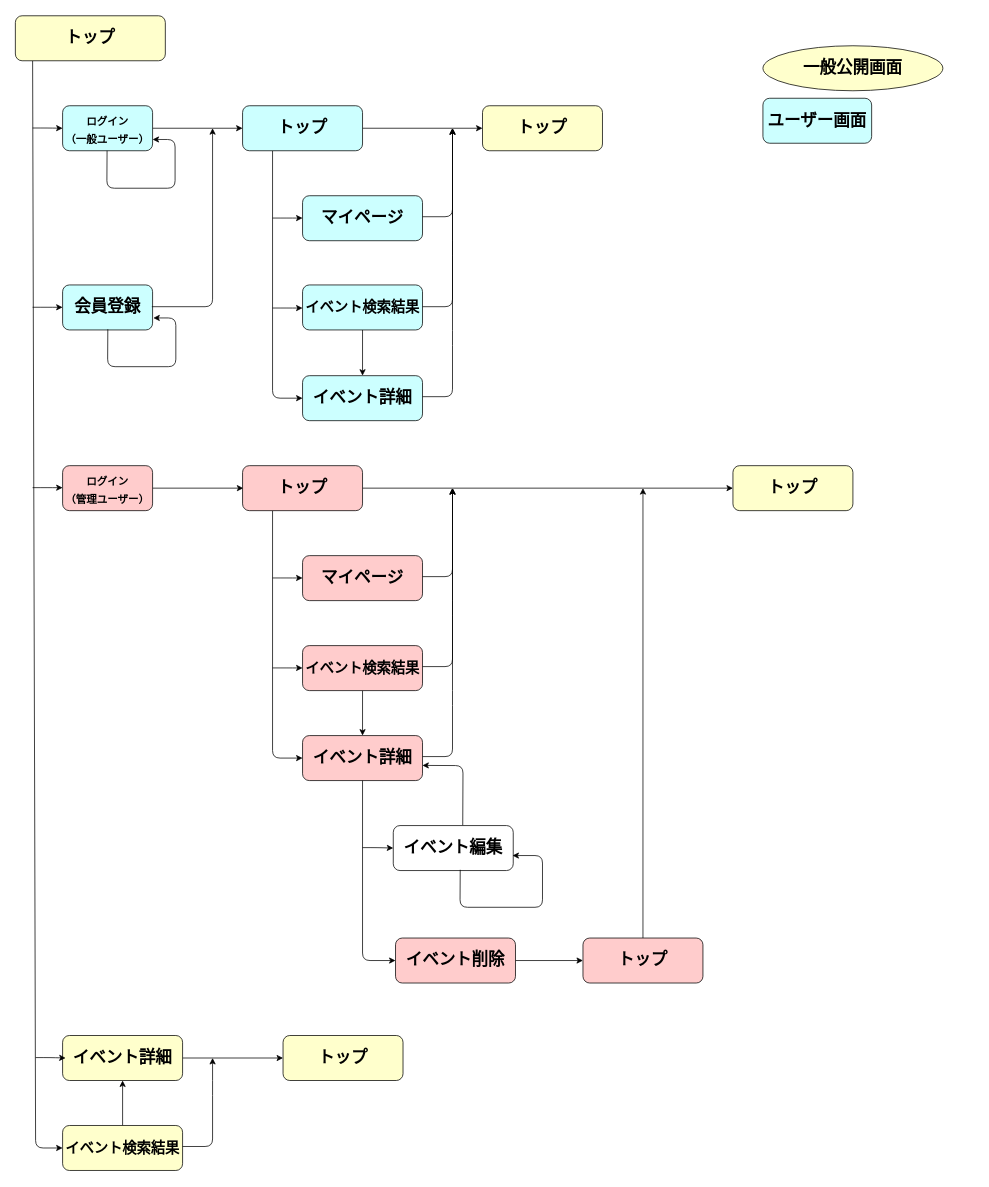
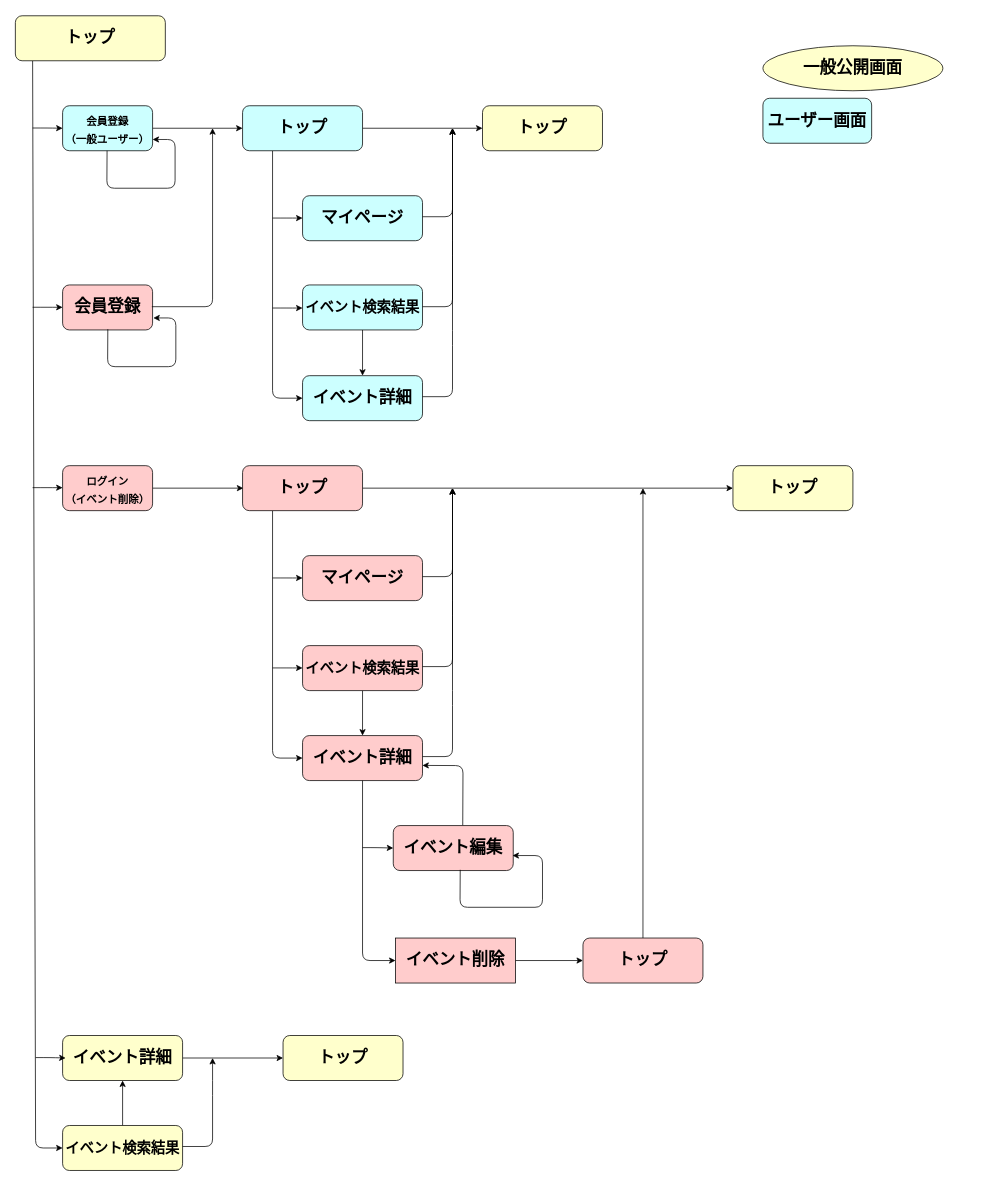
(108, 128) -> (108, 128)
(108, 307) -> (108, 307)
(108, 488) -> (108, 488)
(453, 848) -> (453, 848)
(456, 960) -> (456, 960)
